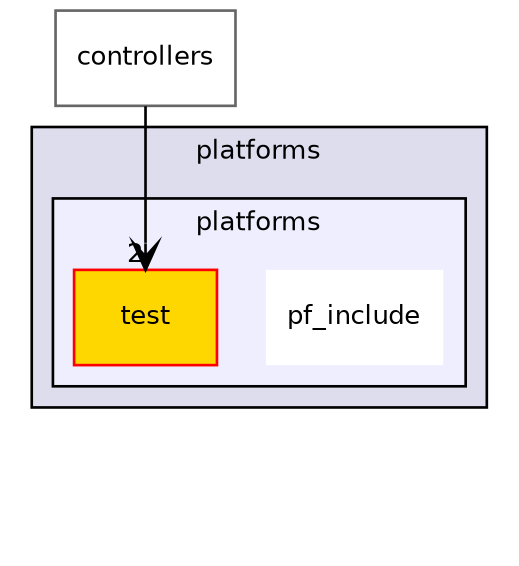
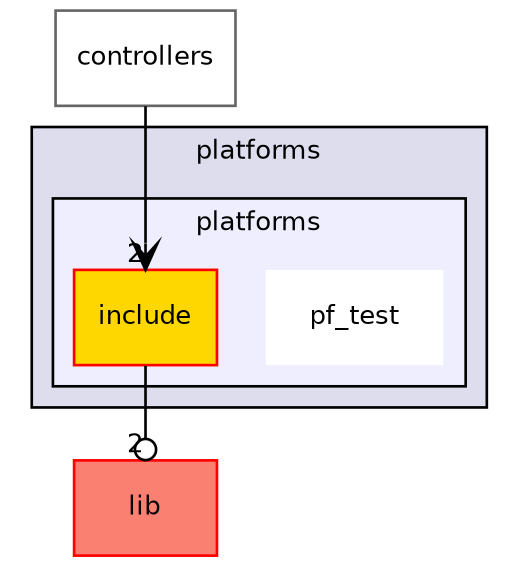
(146, 318) -> (146, 318)
(355, 318) -> (355, 318)
none -> (146, 508)
